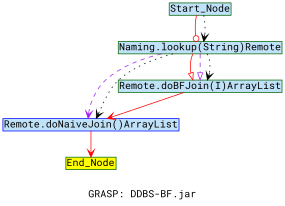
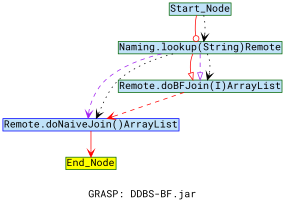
(149, 104) -> (149, 104)
